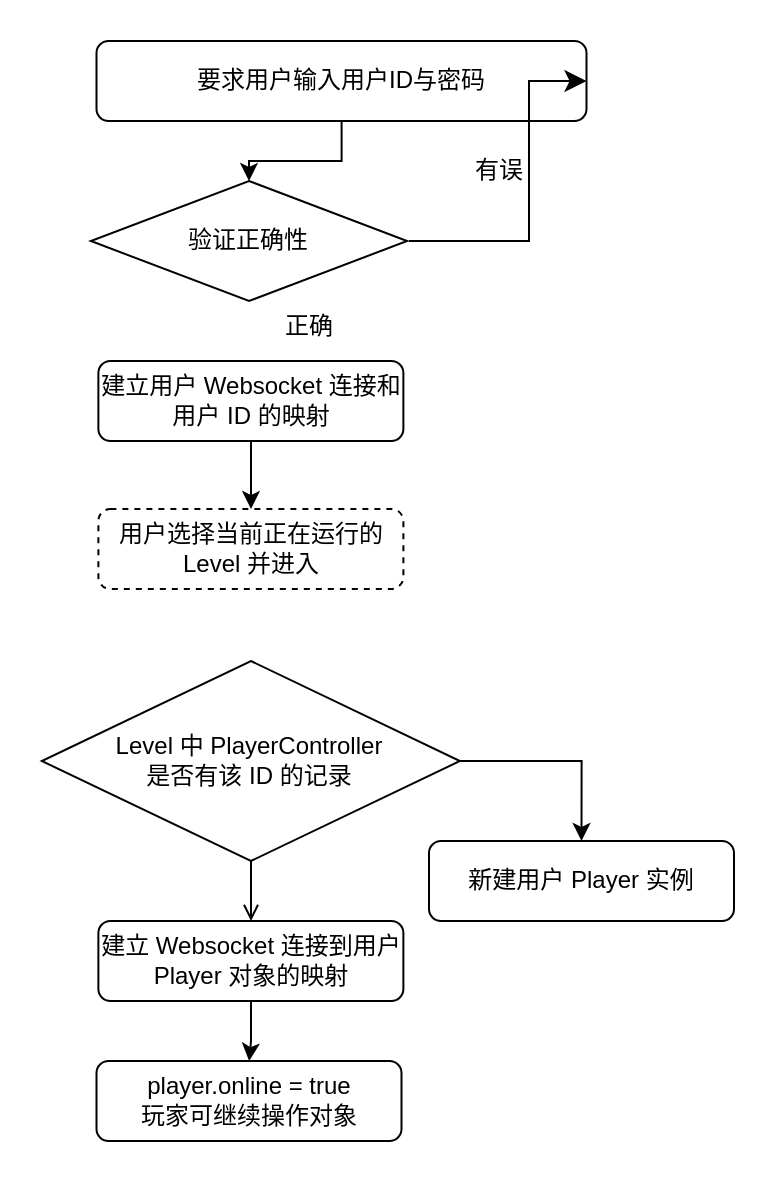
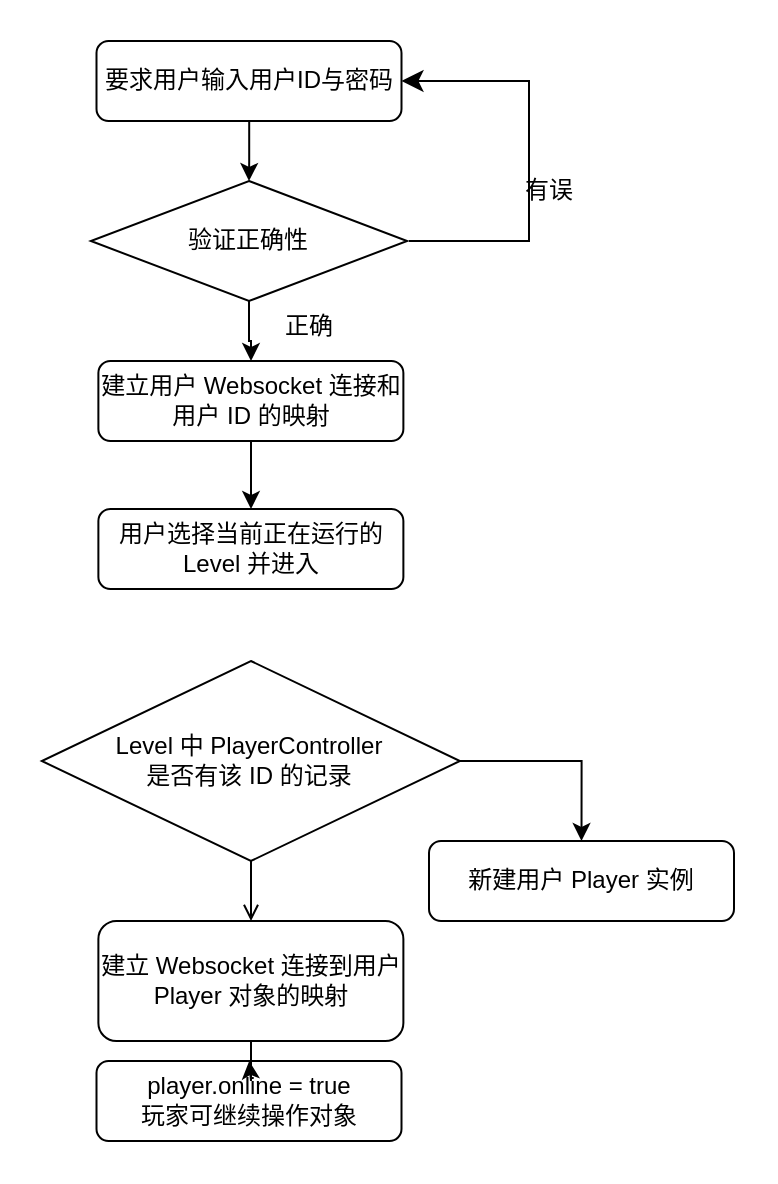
(342, 81) -> (249, 81)
(499, 171) -> (549, 191)
none -> (249, 326)
(251, 549) -> (251, 549)
(251, 961) -> (251, 981)
